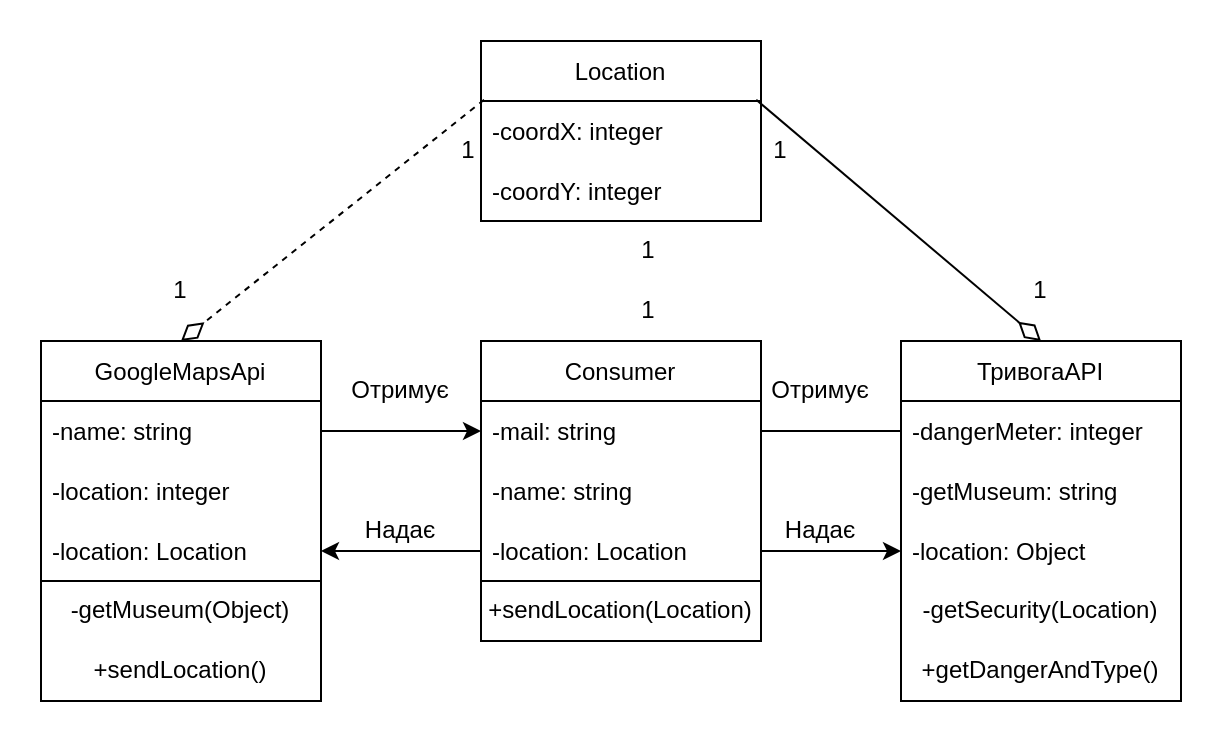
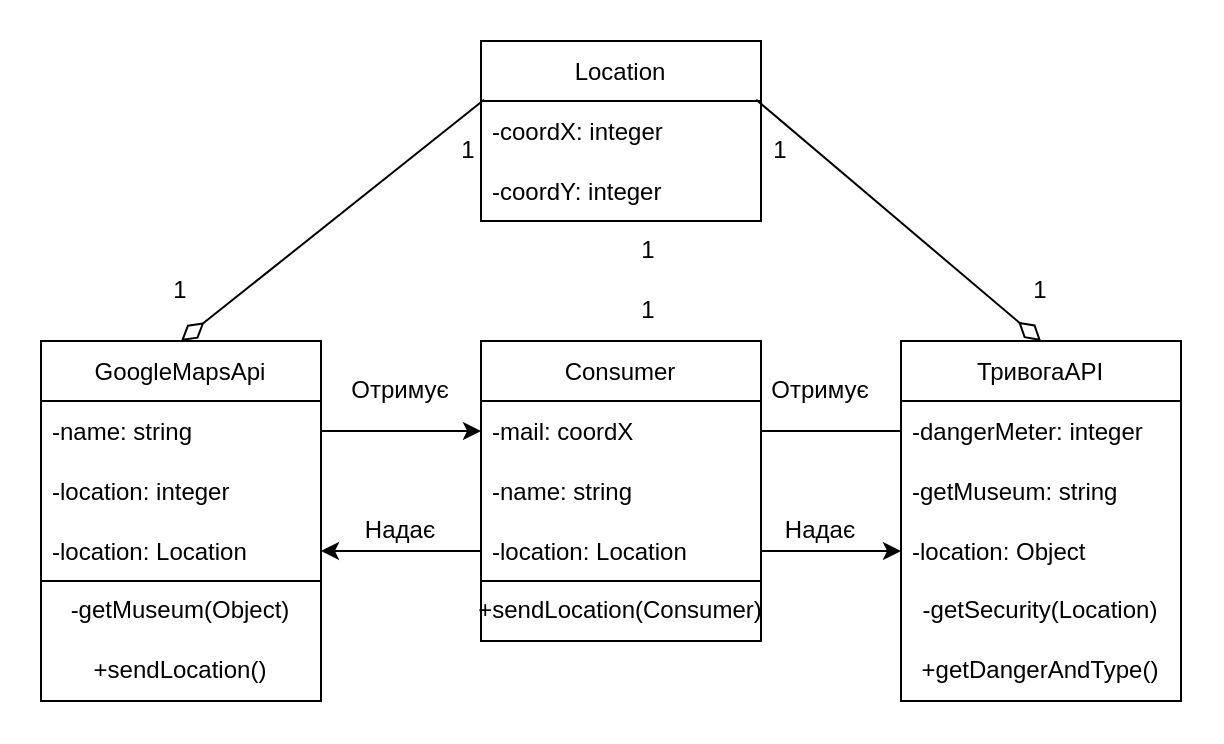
(342, 213) -> (342, 213)
(564, 432) -> (567, 432)
(621, 611) -> (621, 611)
